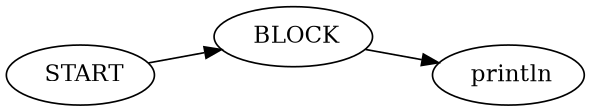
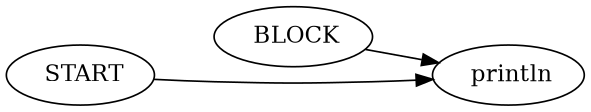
(176, 58) -> (285, 83)
